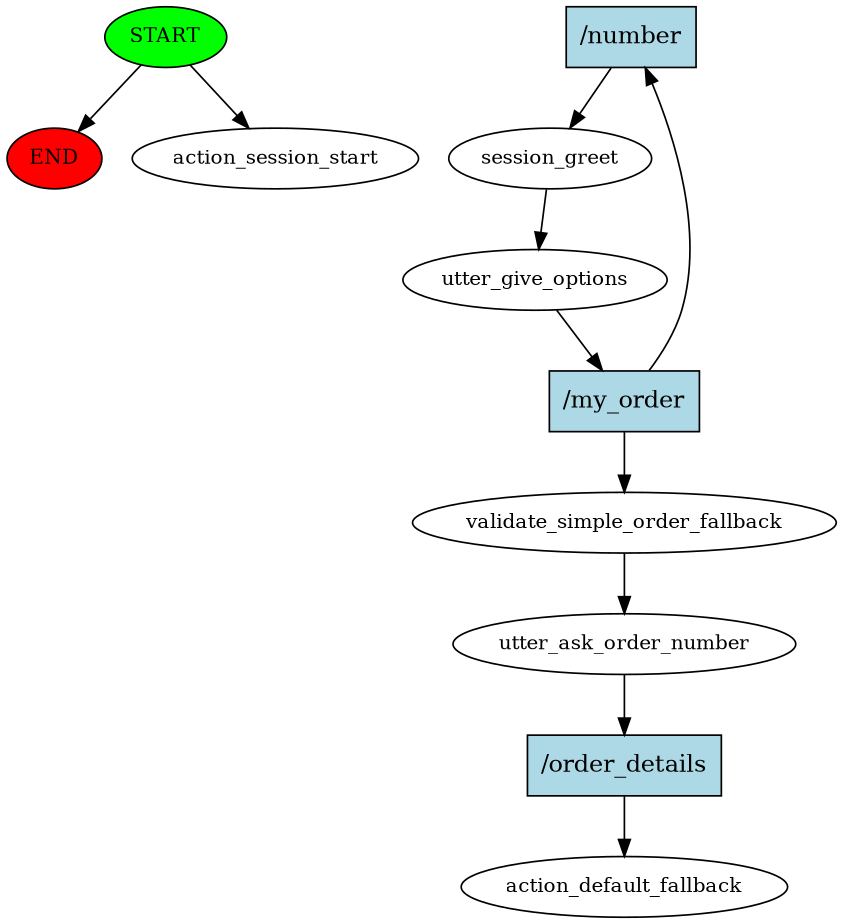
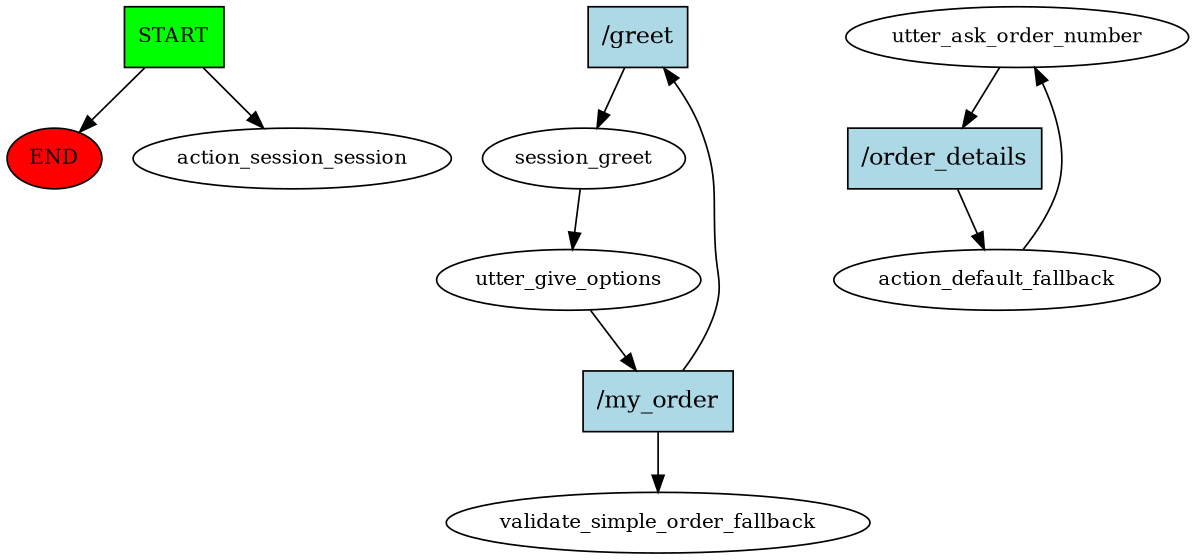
(166, 37) -> (174, 37)
(631, 37) -> (638, 37)
(275, 158) -> (292, 158)
(624, 575) -> (1061, 170)
